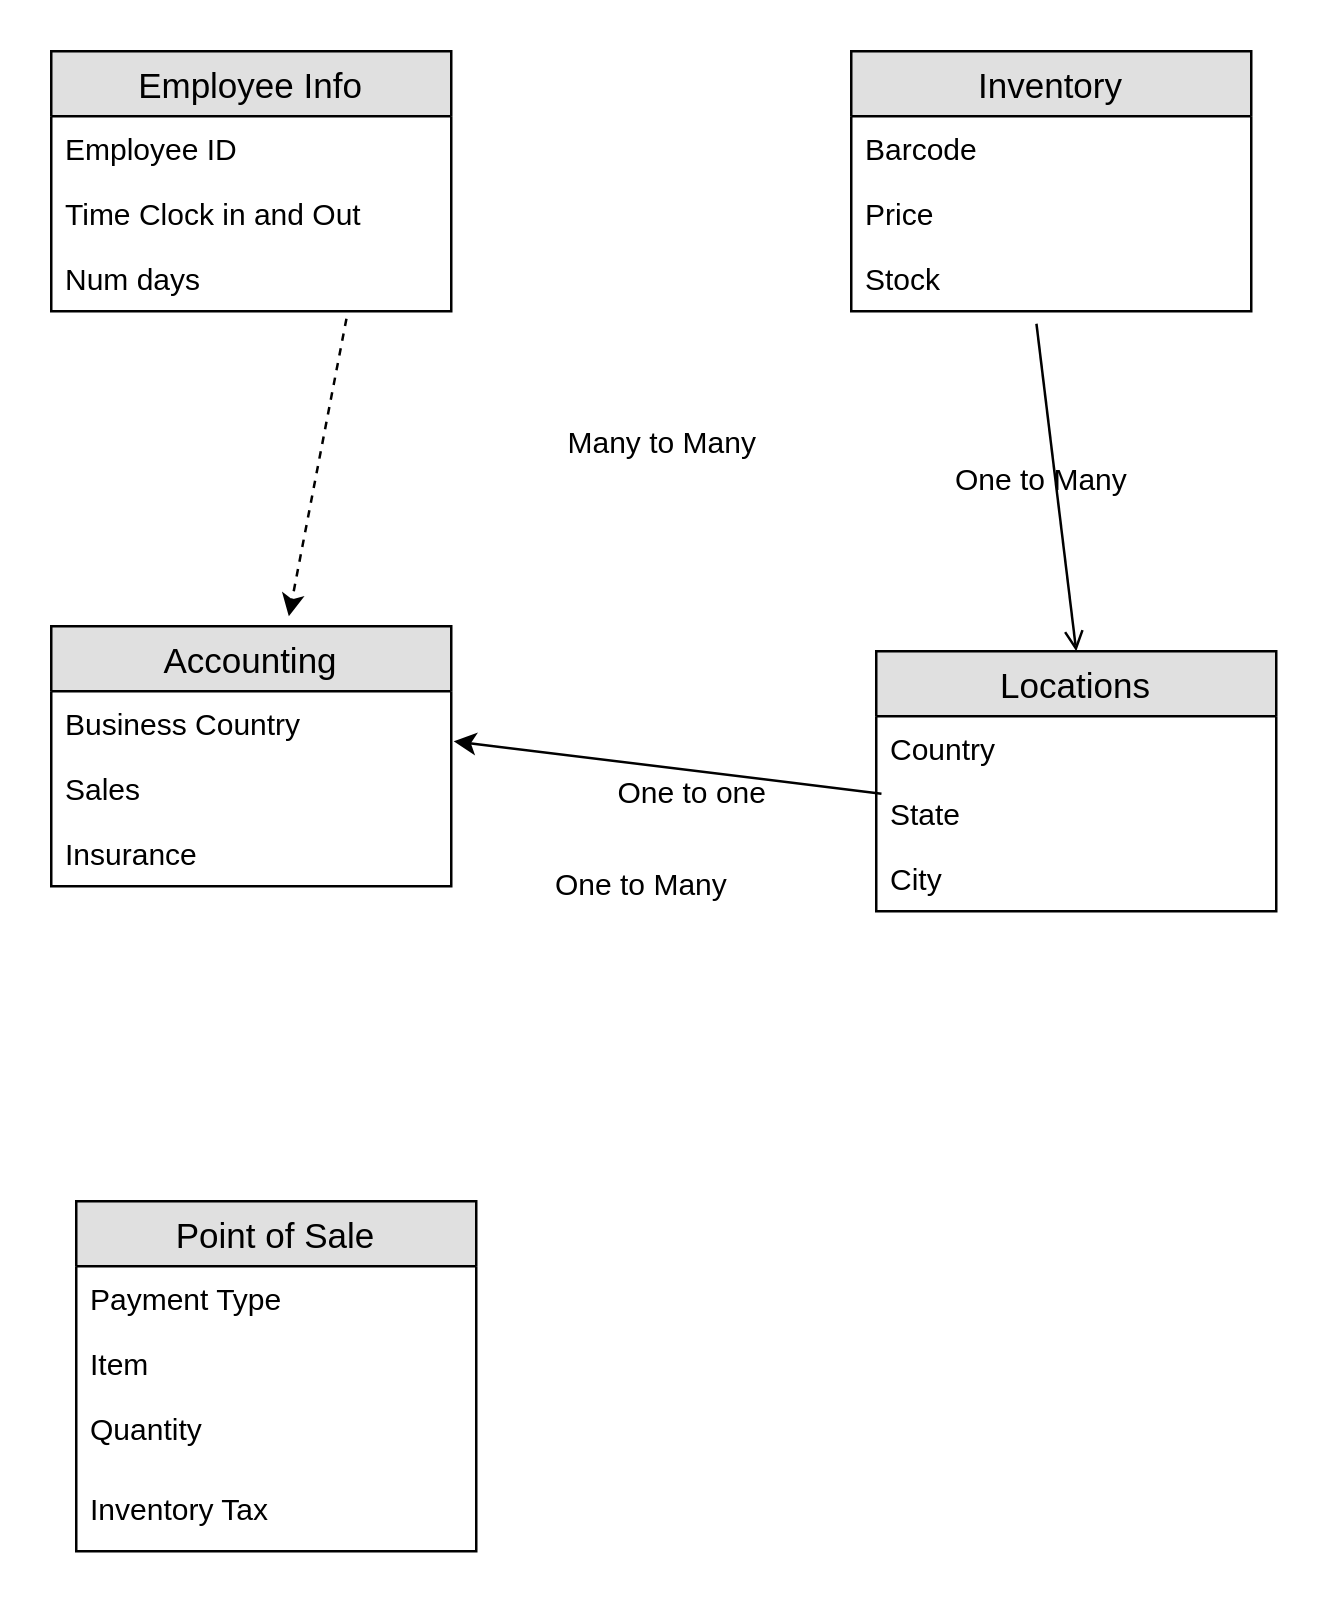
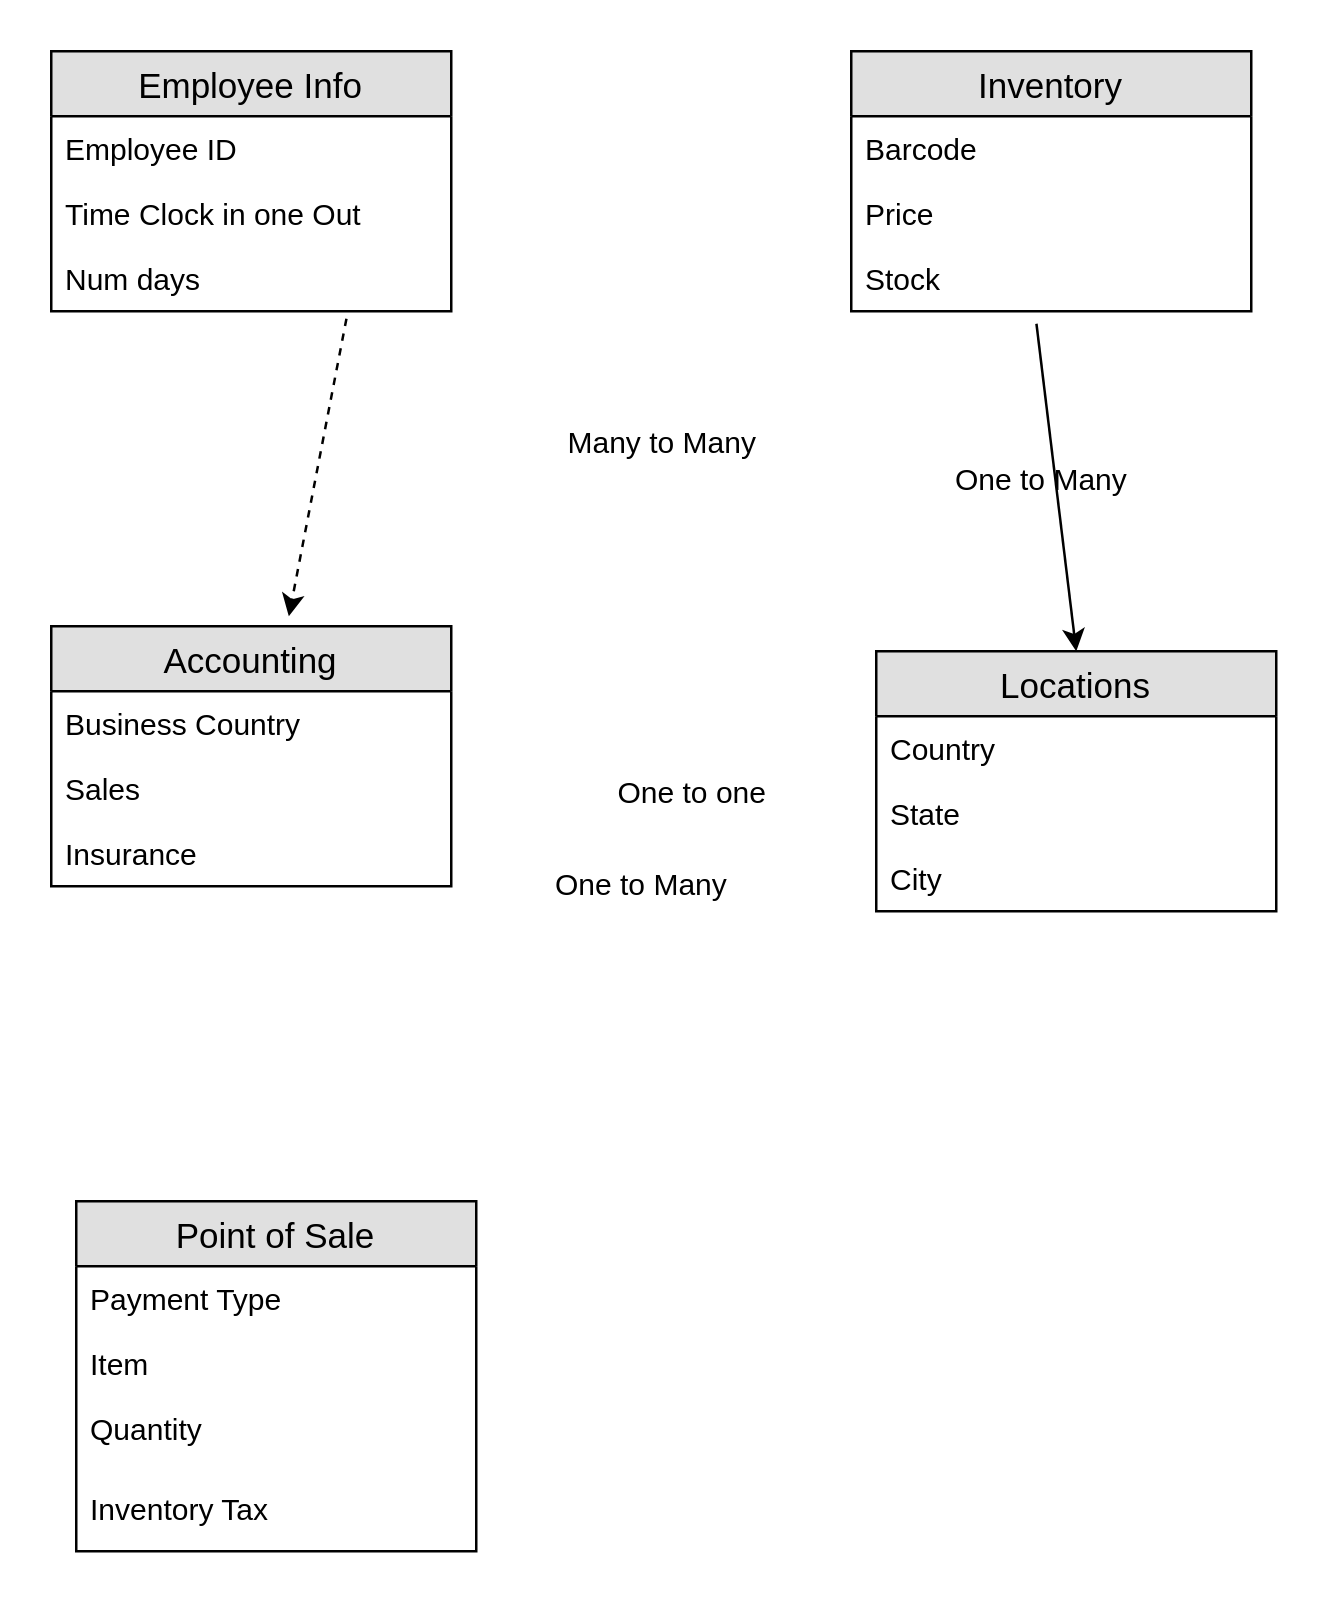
(214, 215) -> (214, 215)
(1074, 637) -> (1074, 633)
(676, 769) -> none
